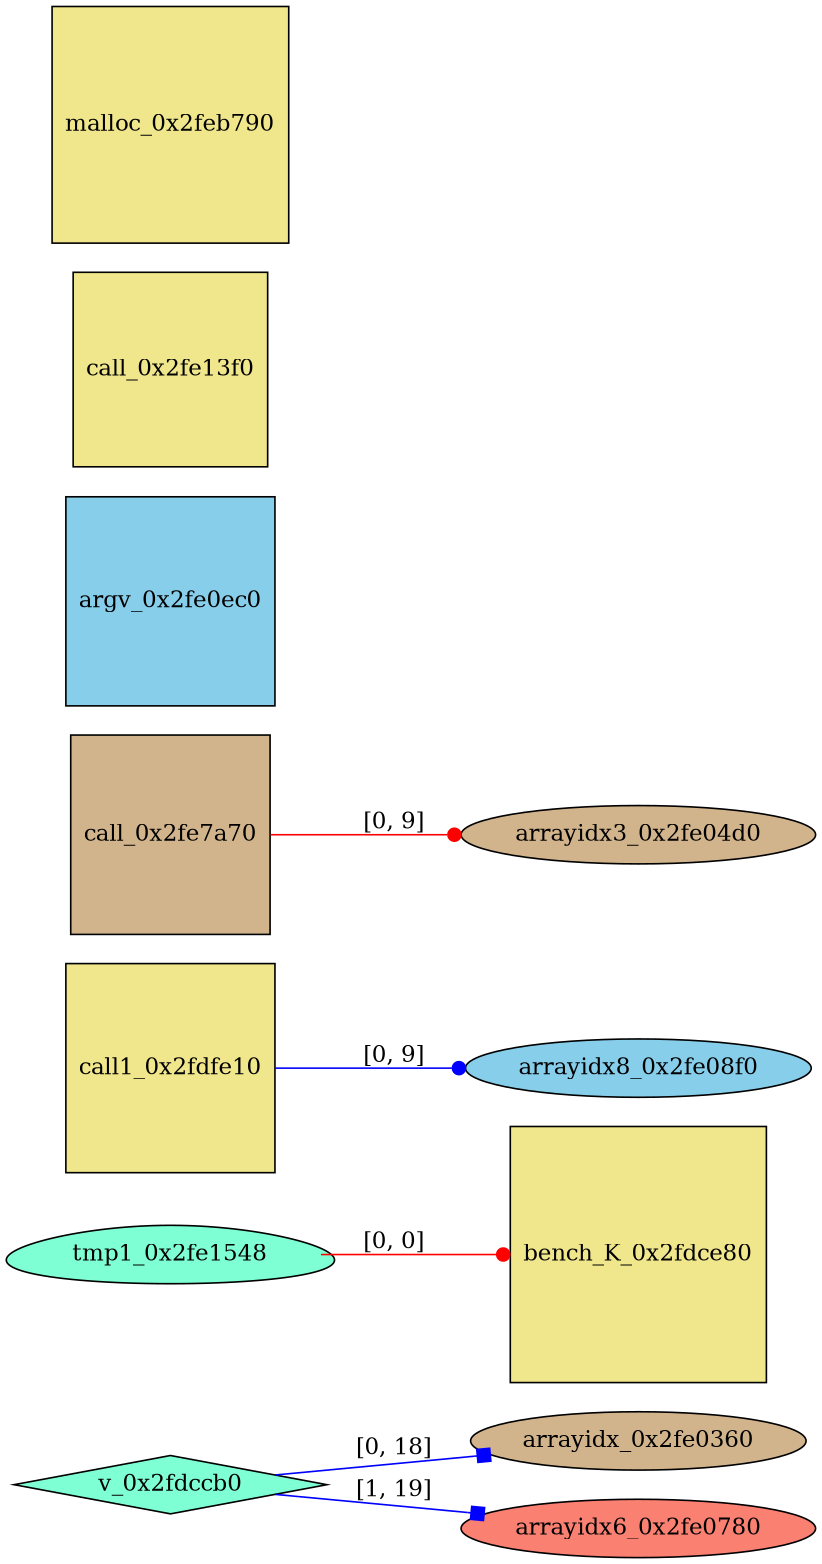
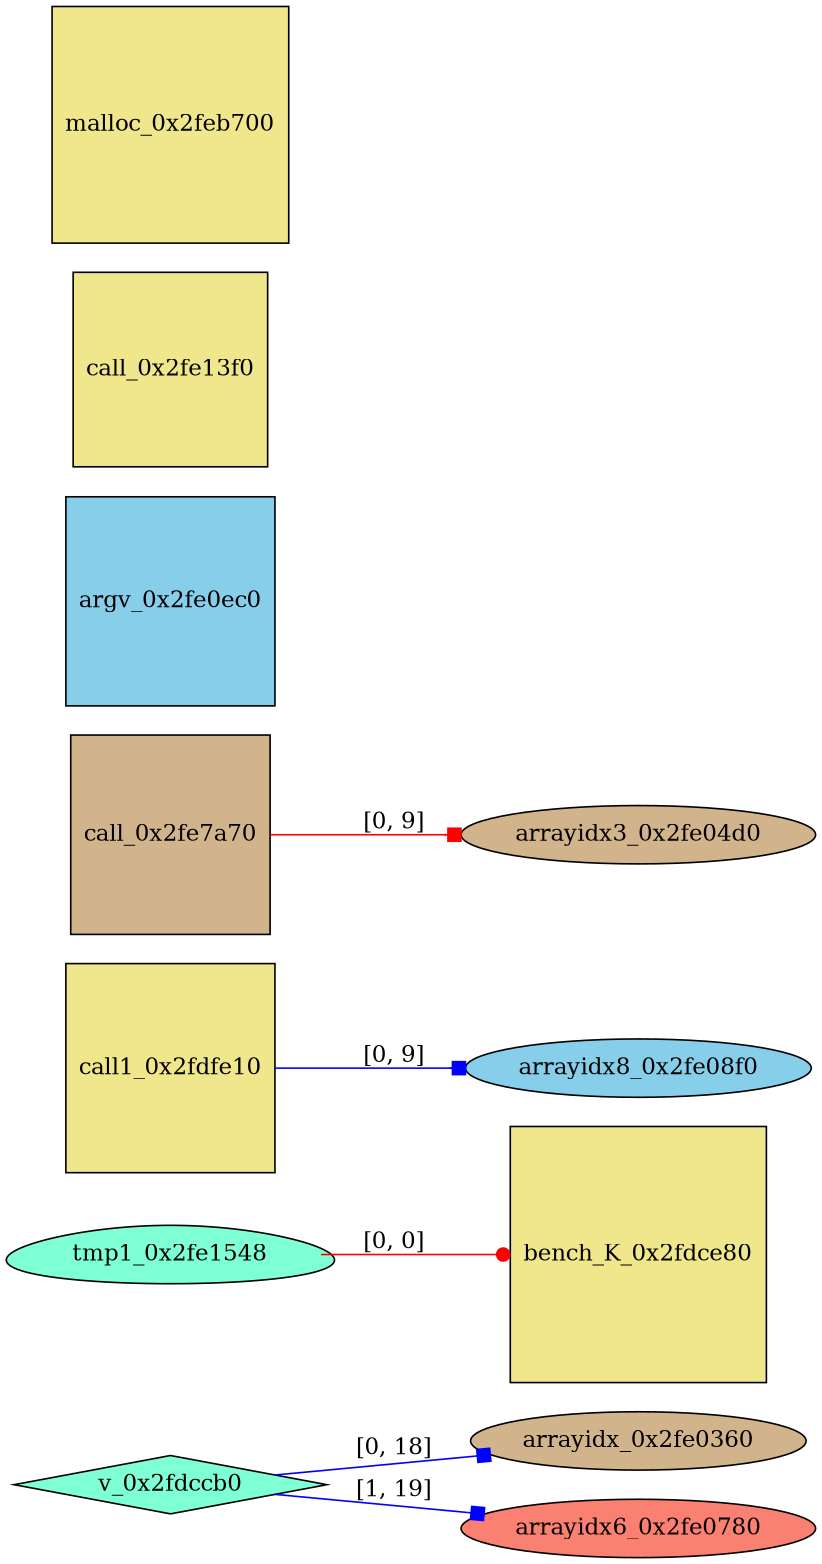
(170, 125) -> (170, 125)
(359, 835) -> (359, 835)
(364, 1068) -> (364, 1068)
